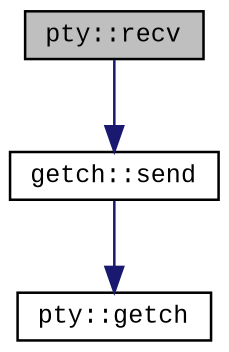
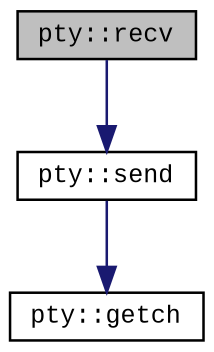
(114, 176) -> (107, 176)
